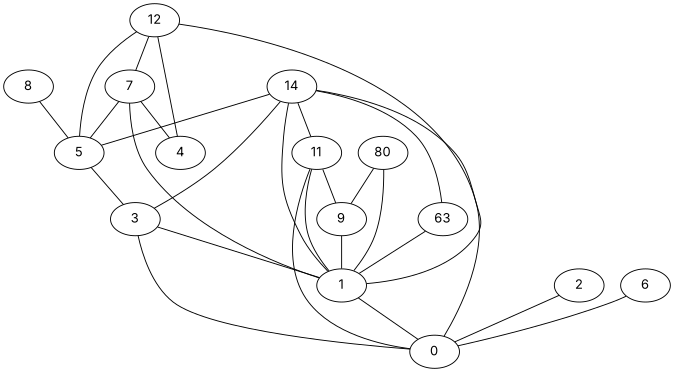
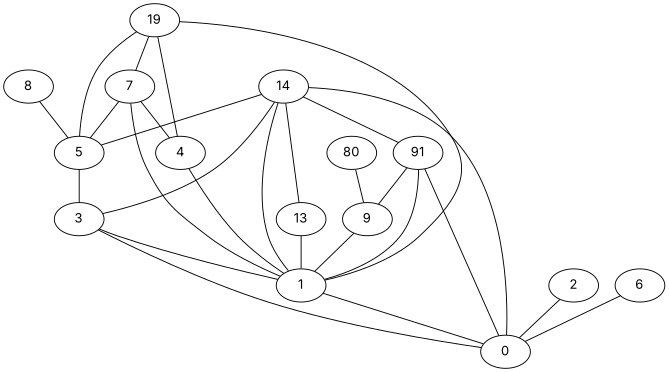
(155, 20) -> (155, 20)
(317, 153) -> (418, 153)
(443, 219) -> (301, 219)
(378, 223) -> (230, 227)
